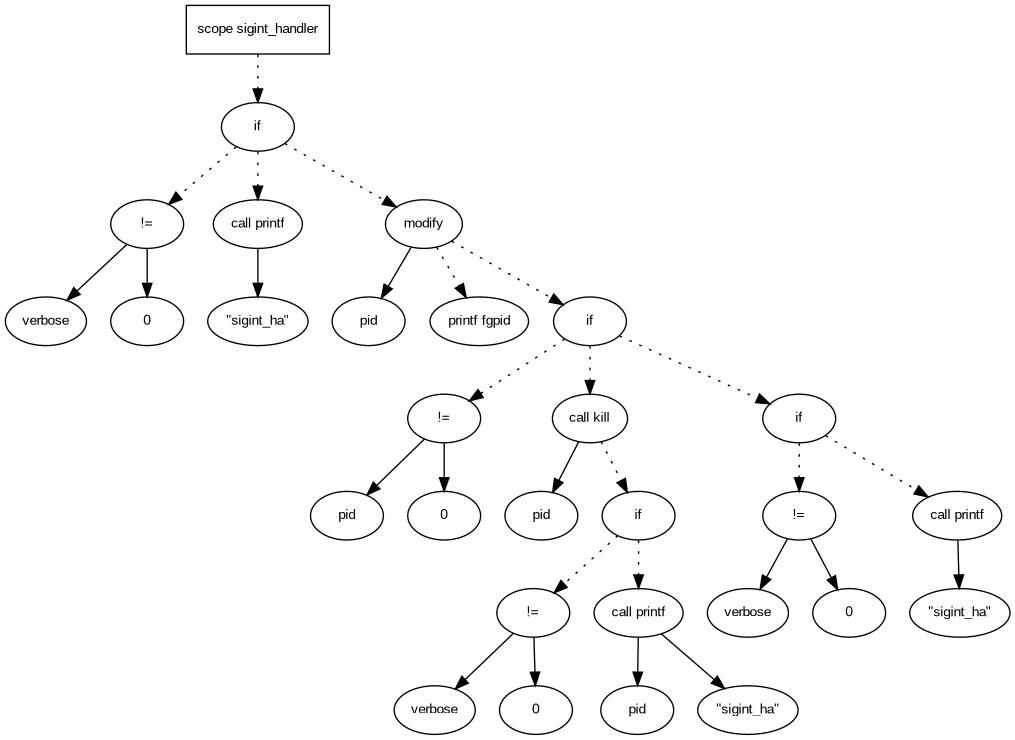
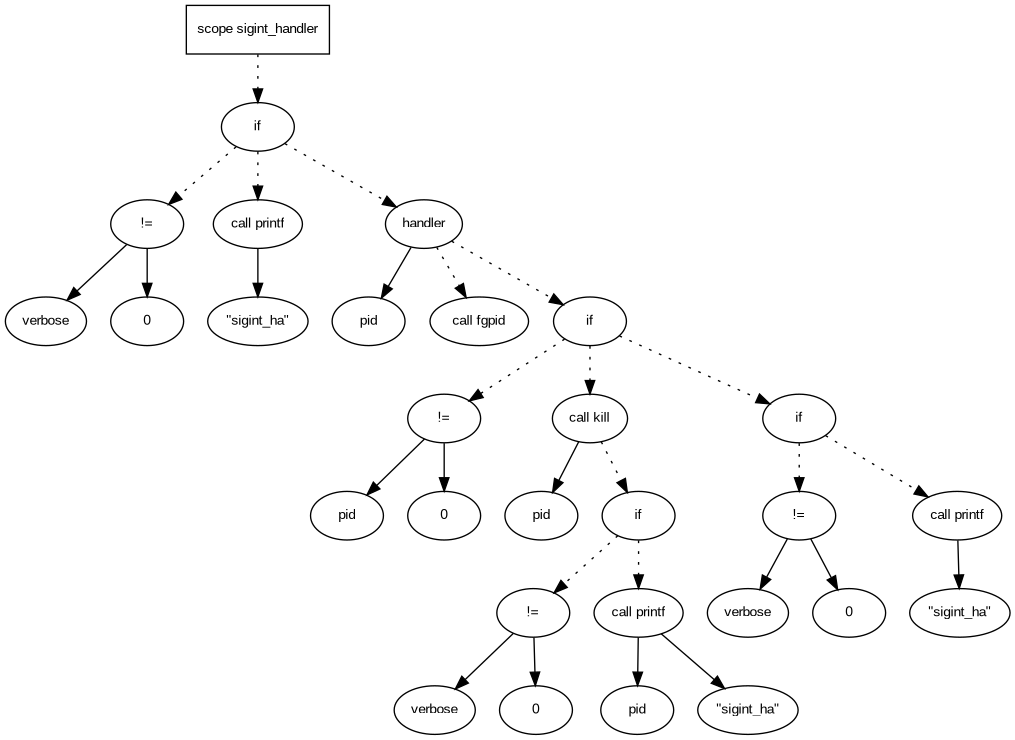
(424, 224) -> (424, 224)
(479, 321) -> (479, 321)
